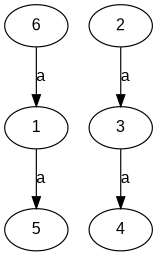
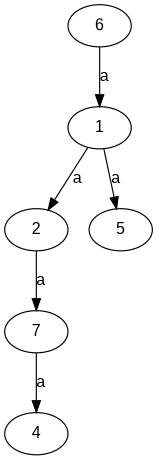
(121, 128) -> (36, 332)
none -> (71, 174)
